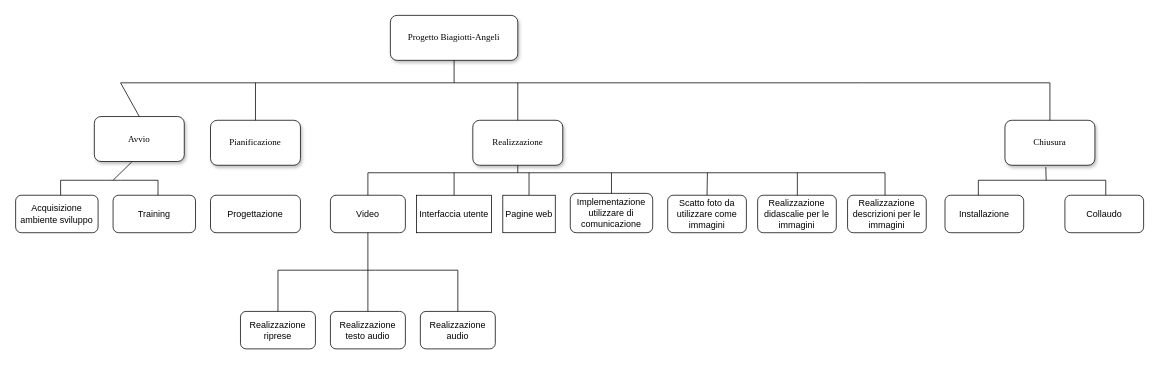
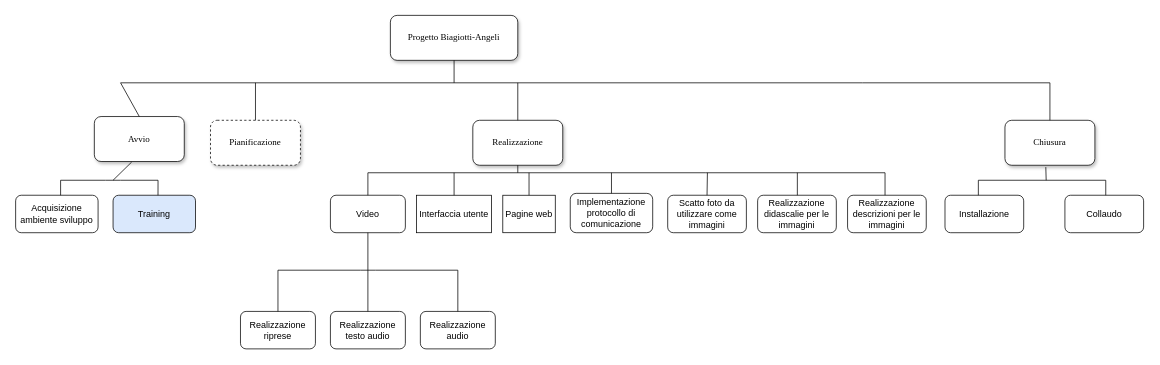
(255, 143) -> (255, 143)
(612, 213) -> (612, 213)
(154, 214) -> (154, 214)
(255, 214) -> none
